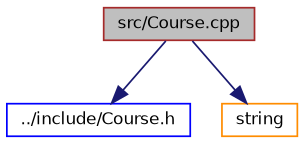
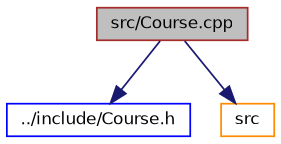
(260, 120) -> (248, 120)
